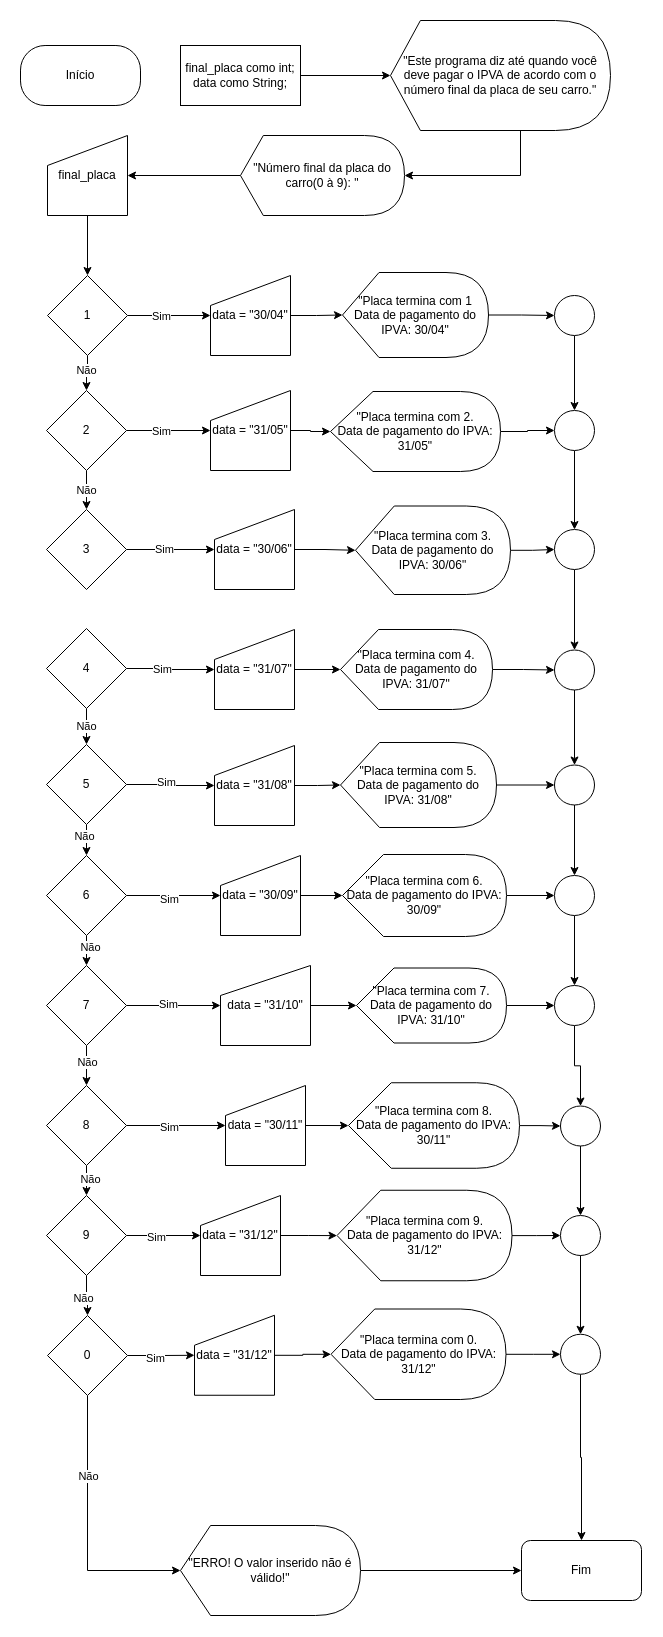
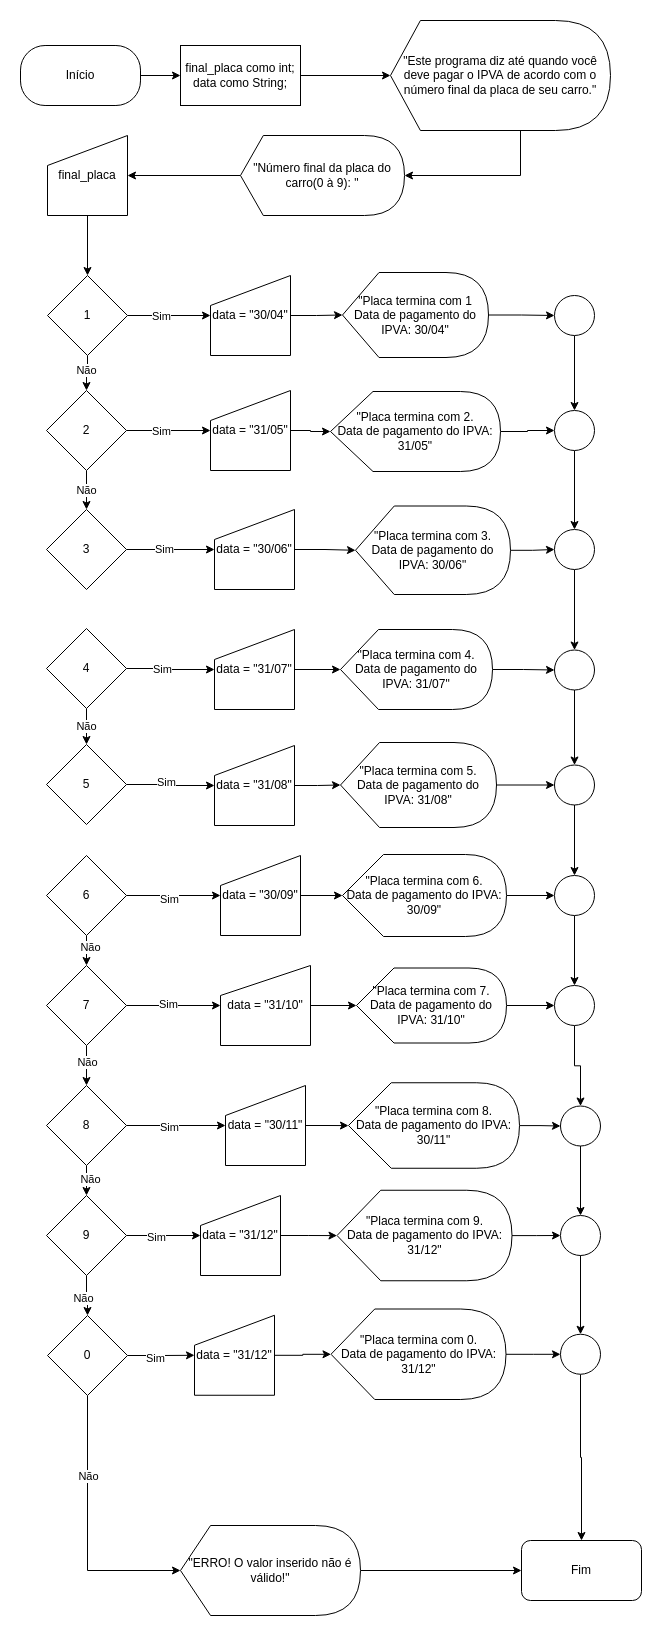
none -> (157, 76)
(87, 844) -> none
